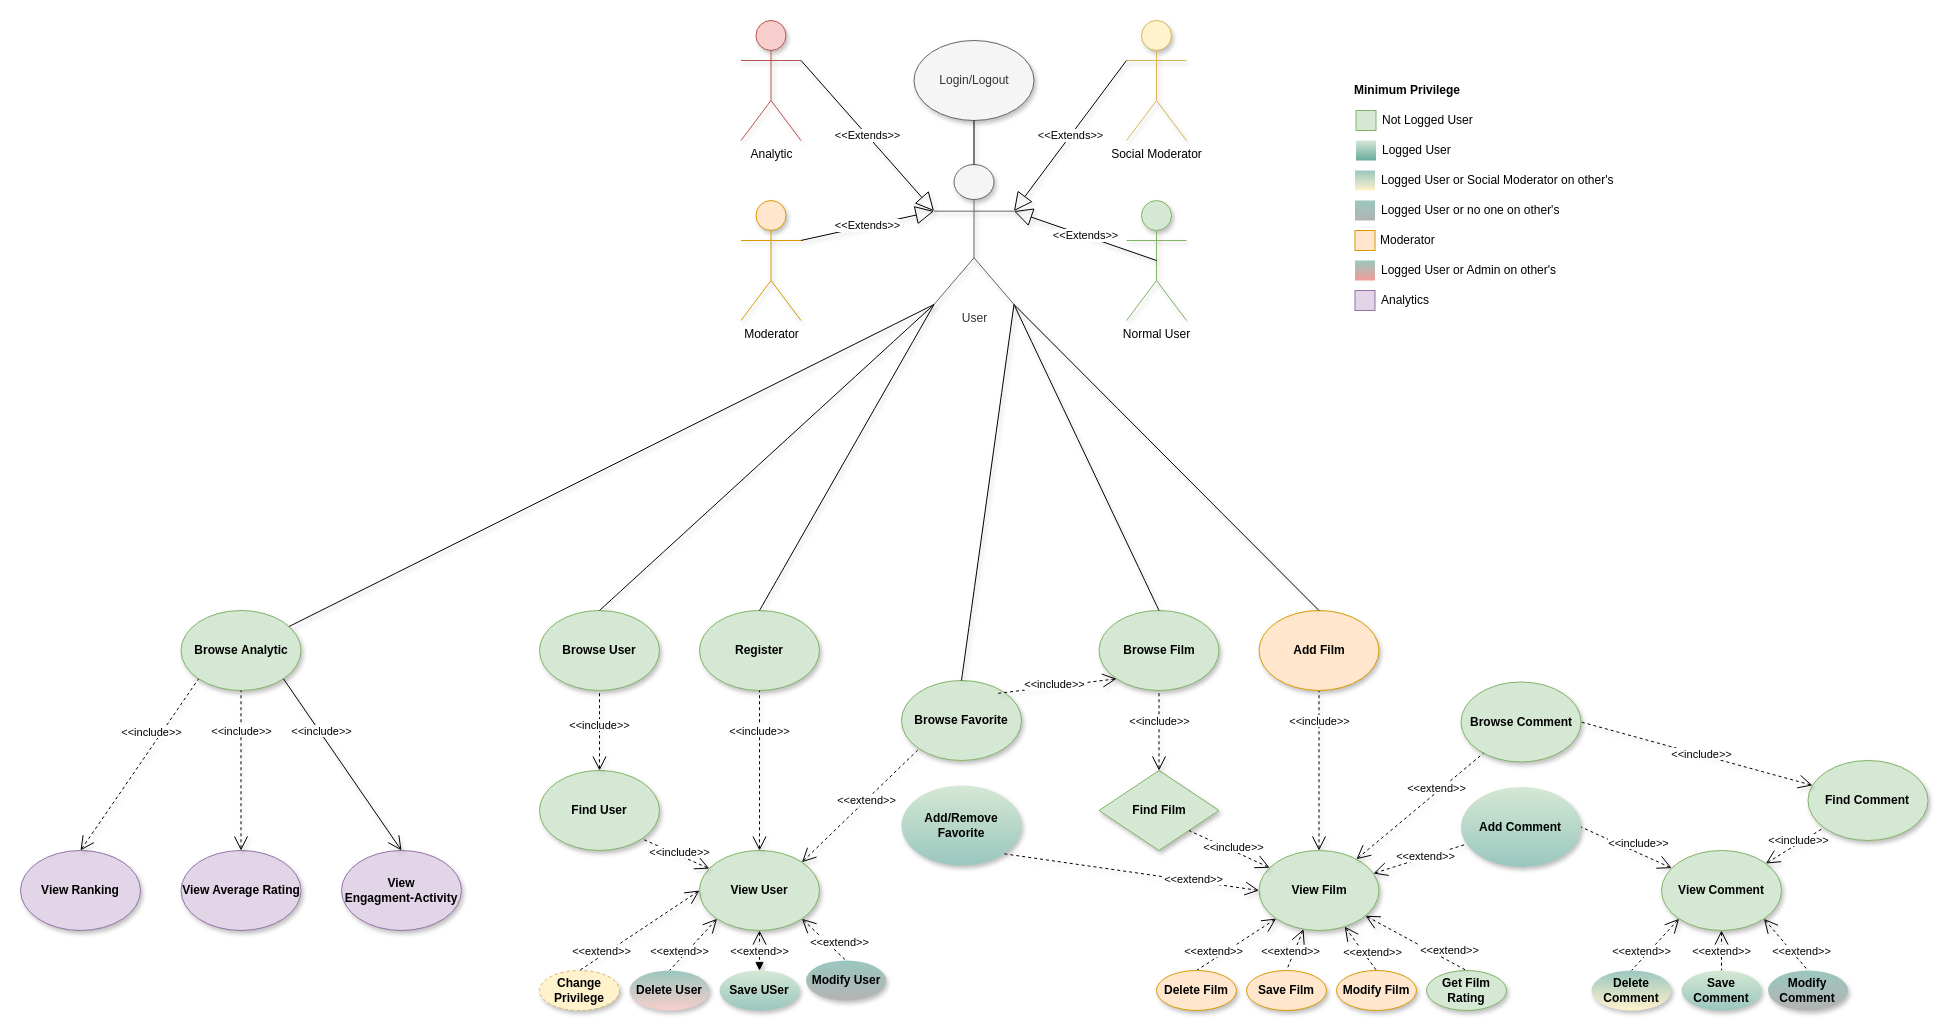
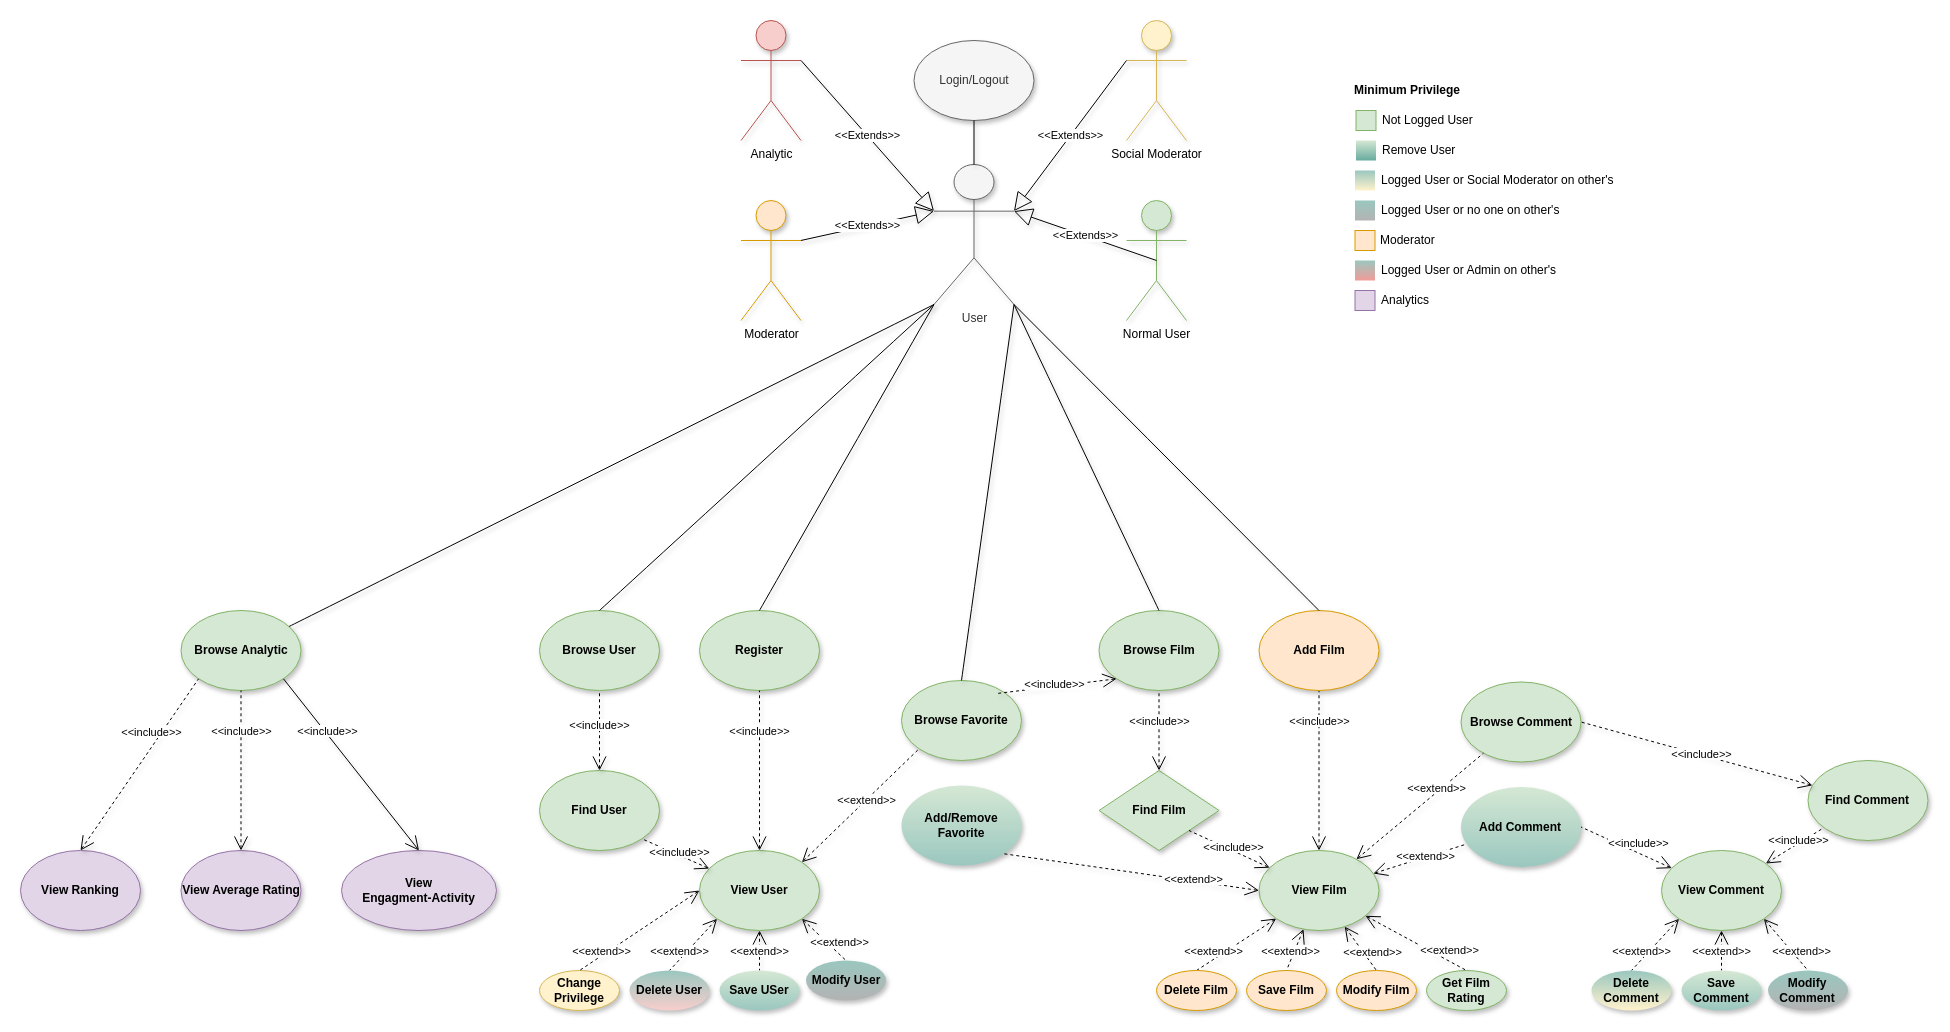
(1418, 151) -> (1418, 151)
(402, 891) -> (419, 891)
(760, 961) -> (760, 965)
(580, 991) -> (580, 991)
